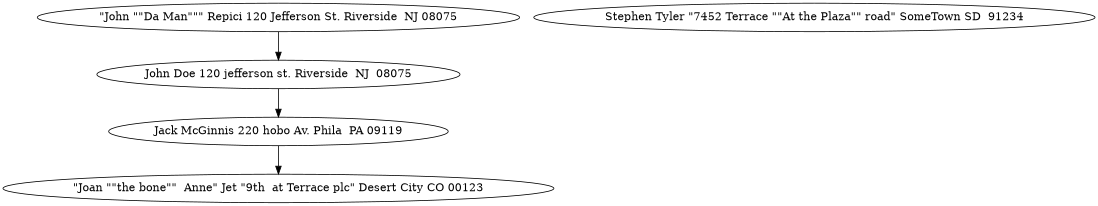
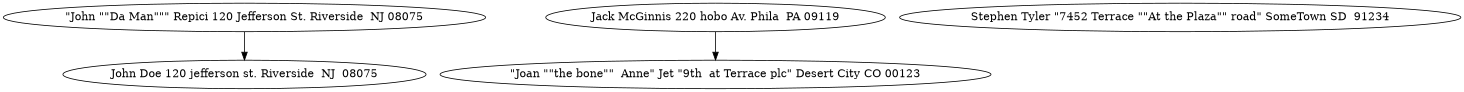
(278, 99) -> none
